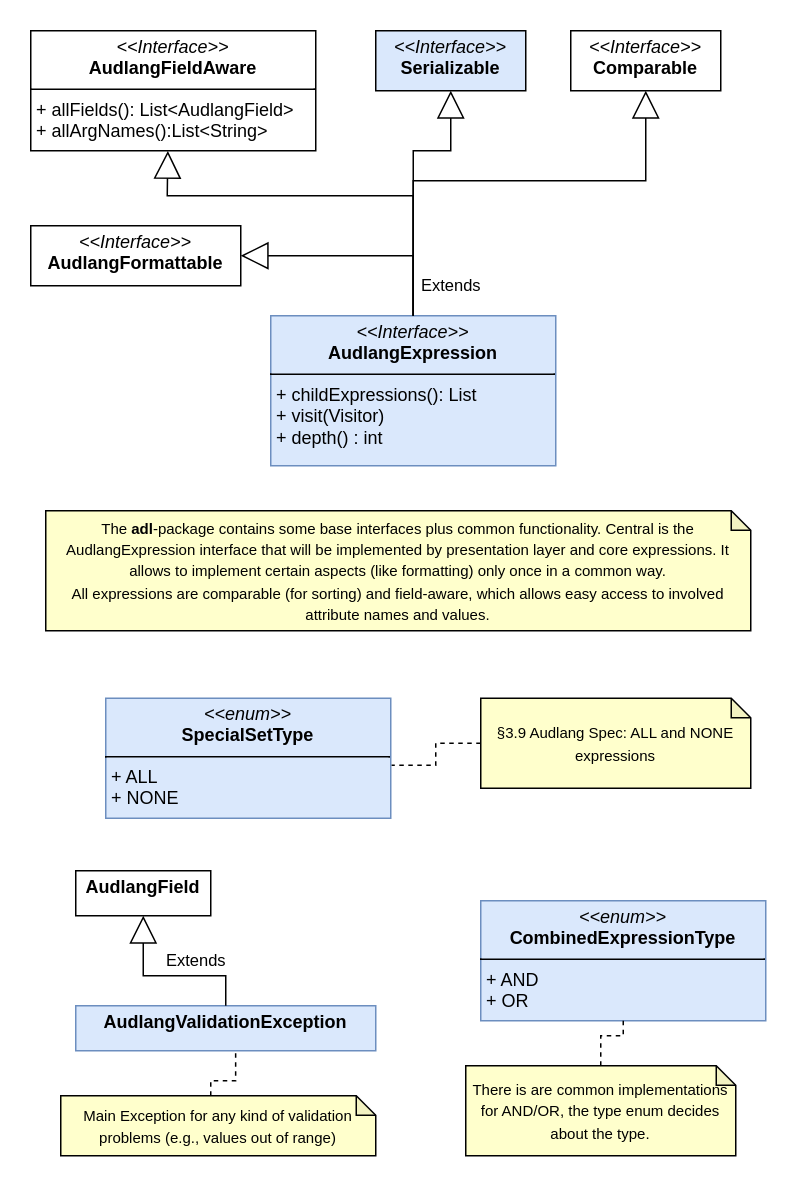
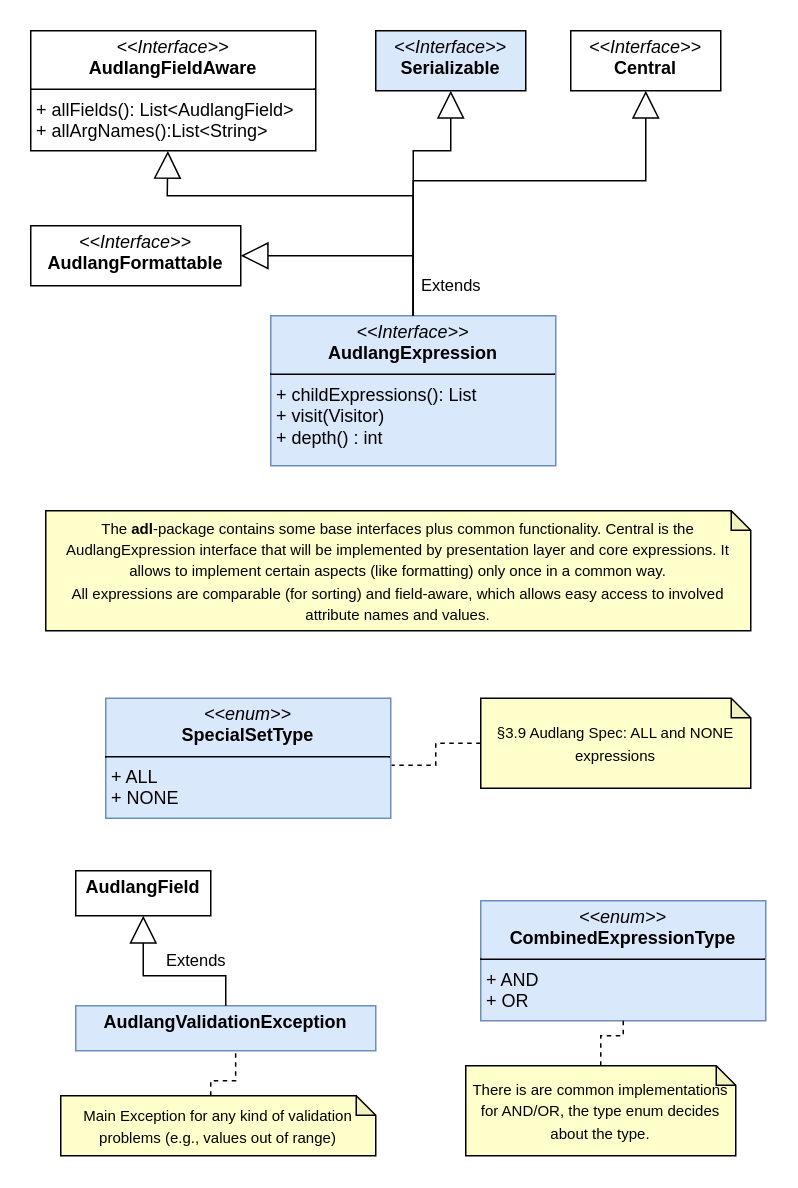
(636, 52) -> (636, 52)
